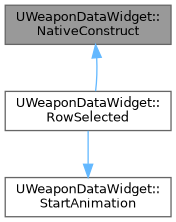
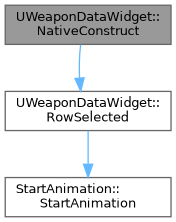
(97, 74) -> (79, 61)
(88, 197) -> (88, 197)
